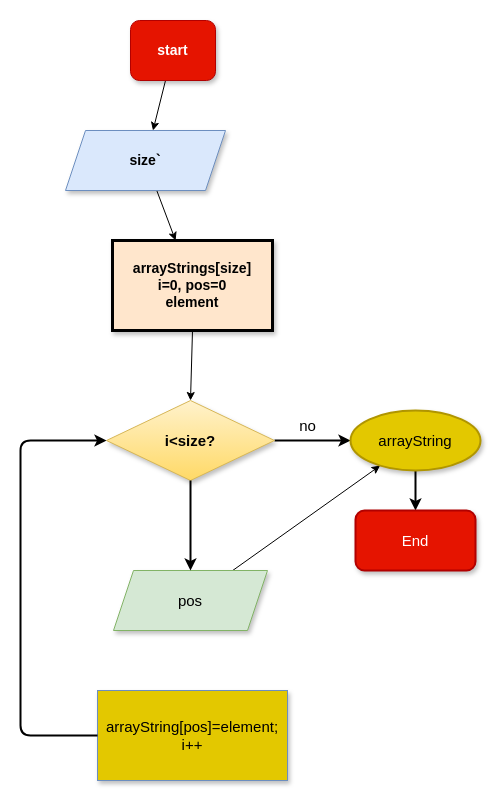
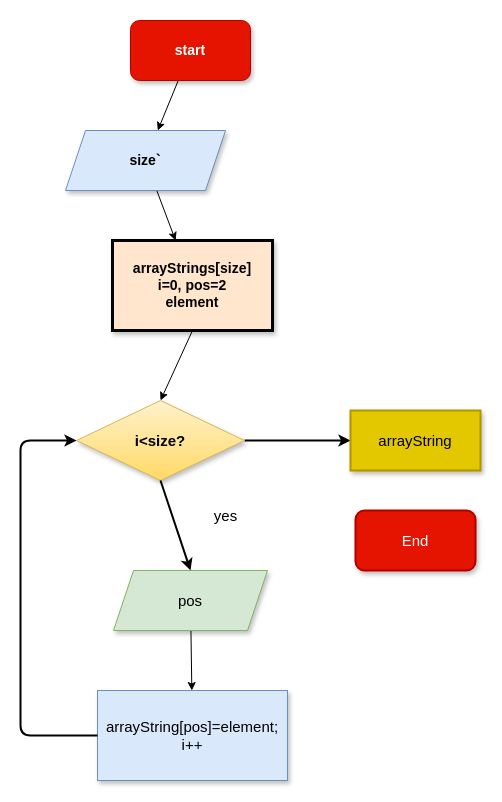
(173, 51) -> (191, 51)
(193, 286) -> (193, 286)
(308, 426) -> none
(191, 441) -> (161, 441)
(416, 441) -> (416, 441)
(416, 486) -> none
none -> (226, 516)
(304, 520) -> (191, 659)
(193, 736) -> (193, 736)
